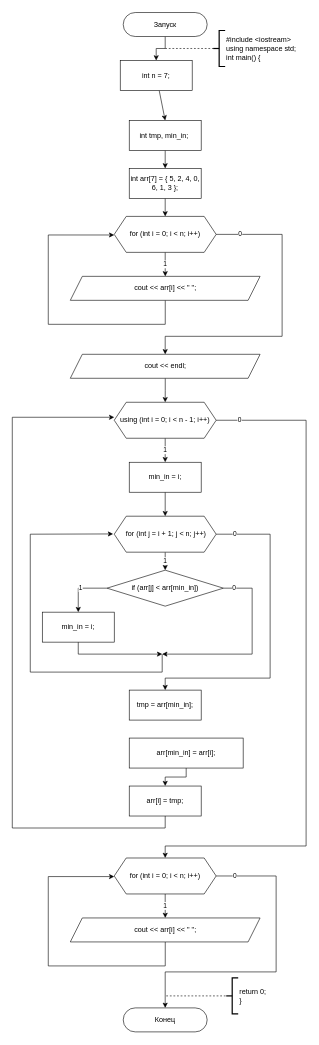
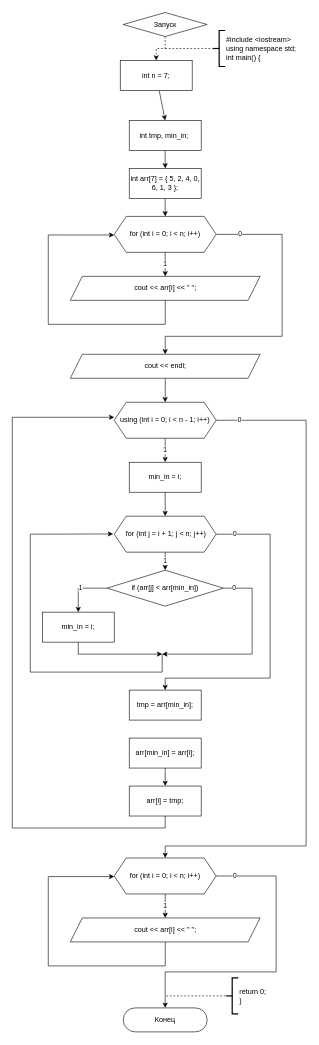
(165, 24) -> (165, 24)
(163, 48) -> (163, 48)
(186, 753) -> (165, 753)
